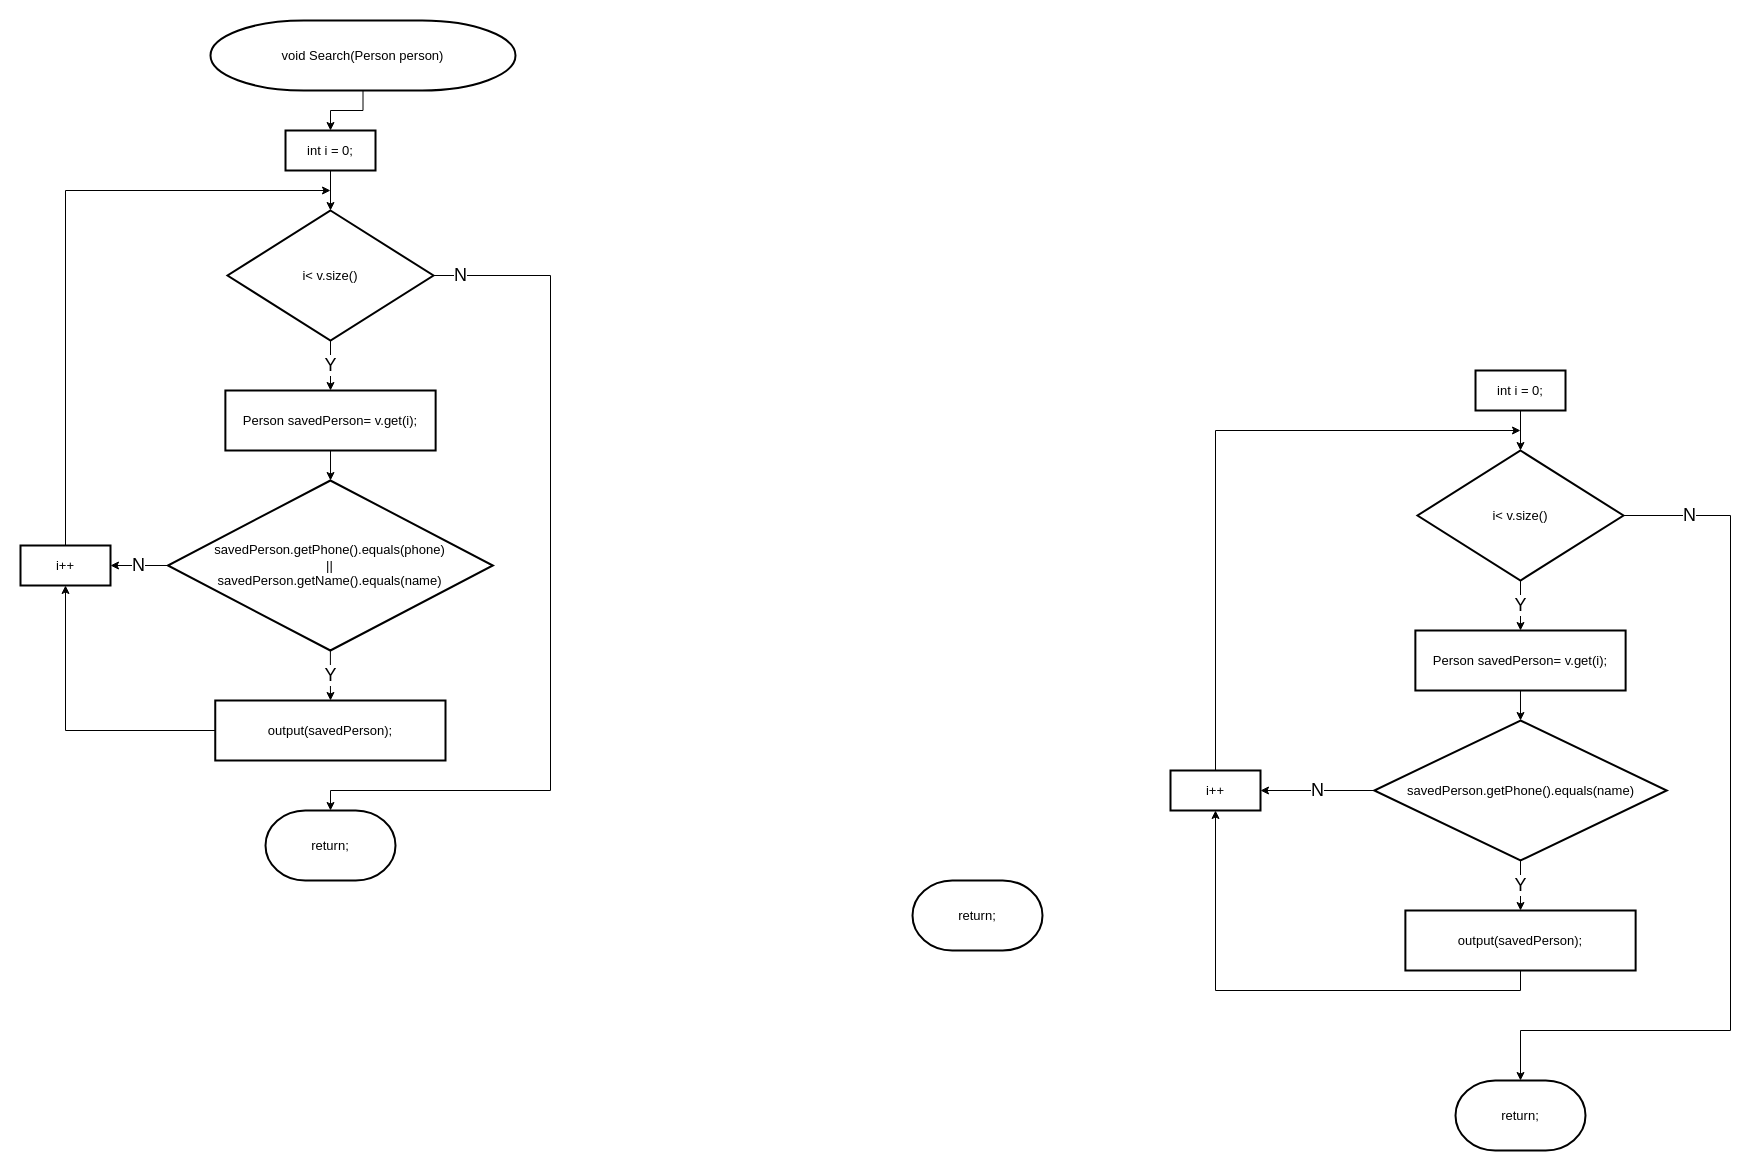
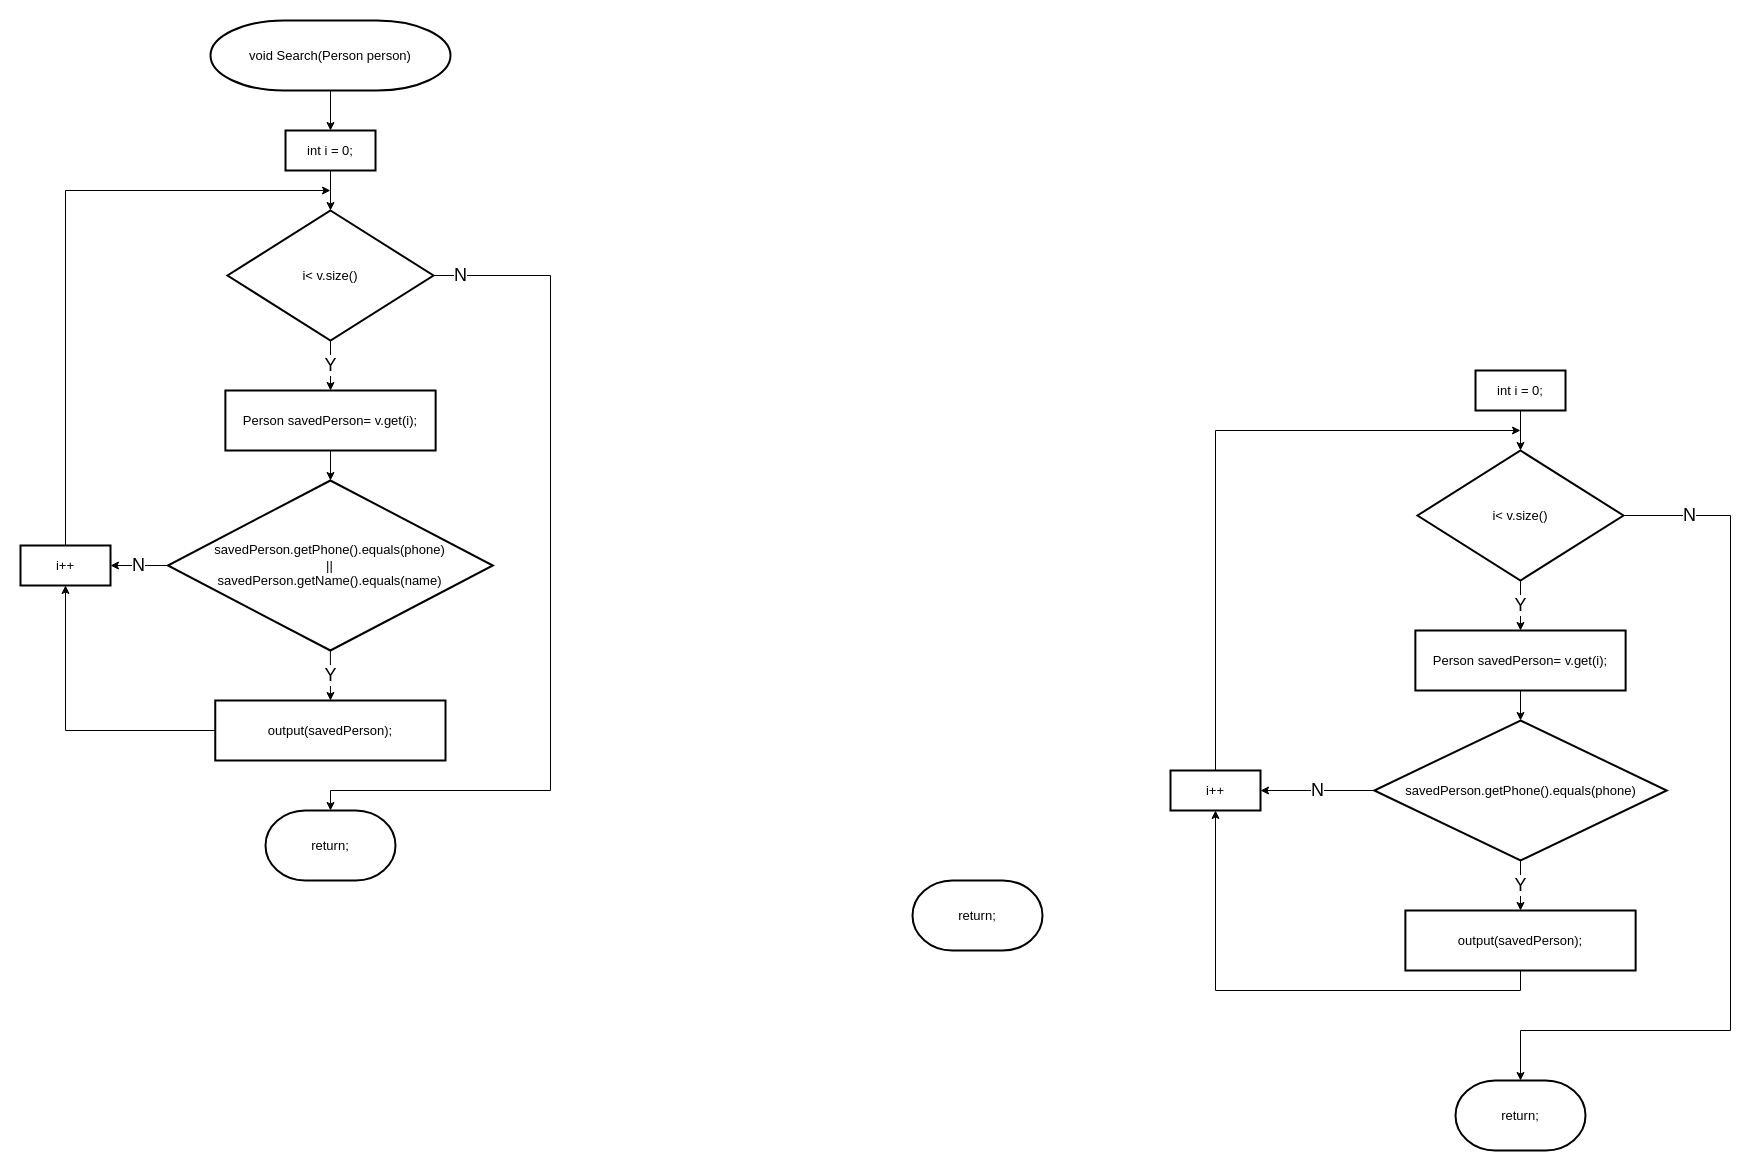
(363, 56) -> (331, 56)
(1521, 791) -> (1521, 791)
